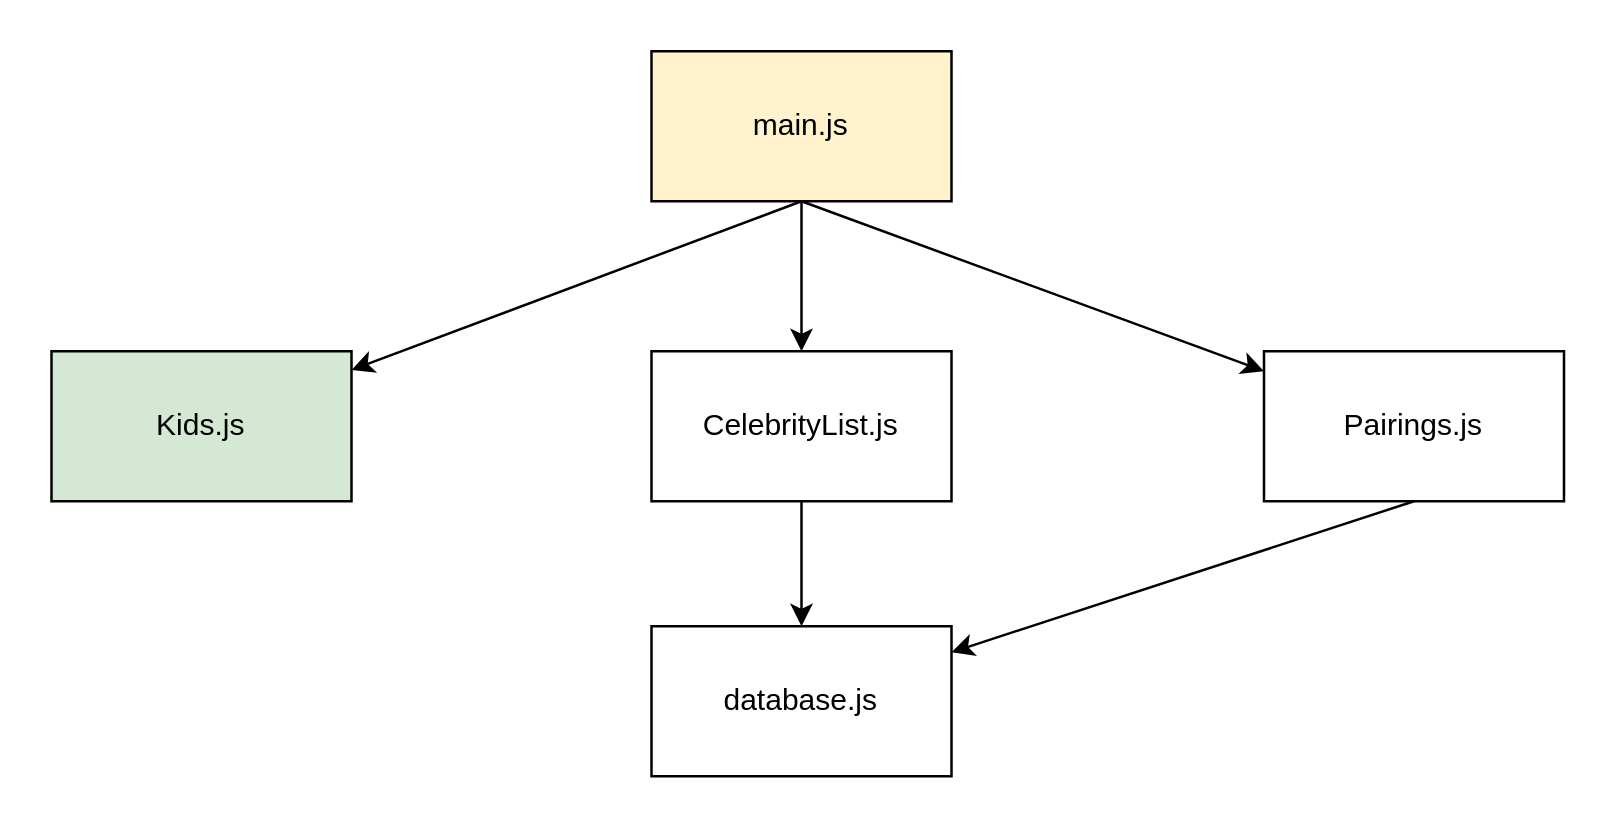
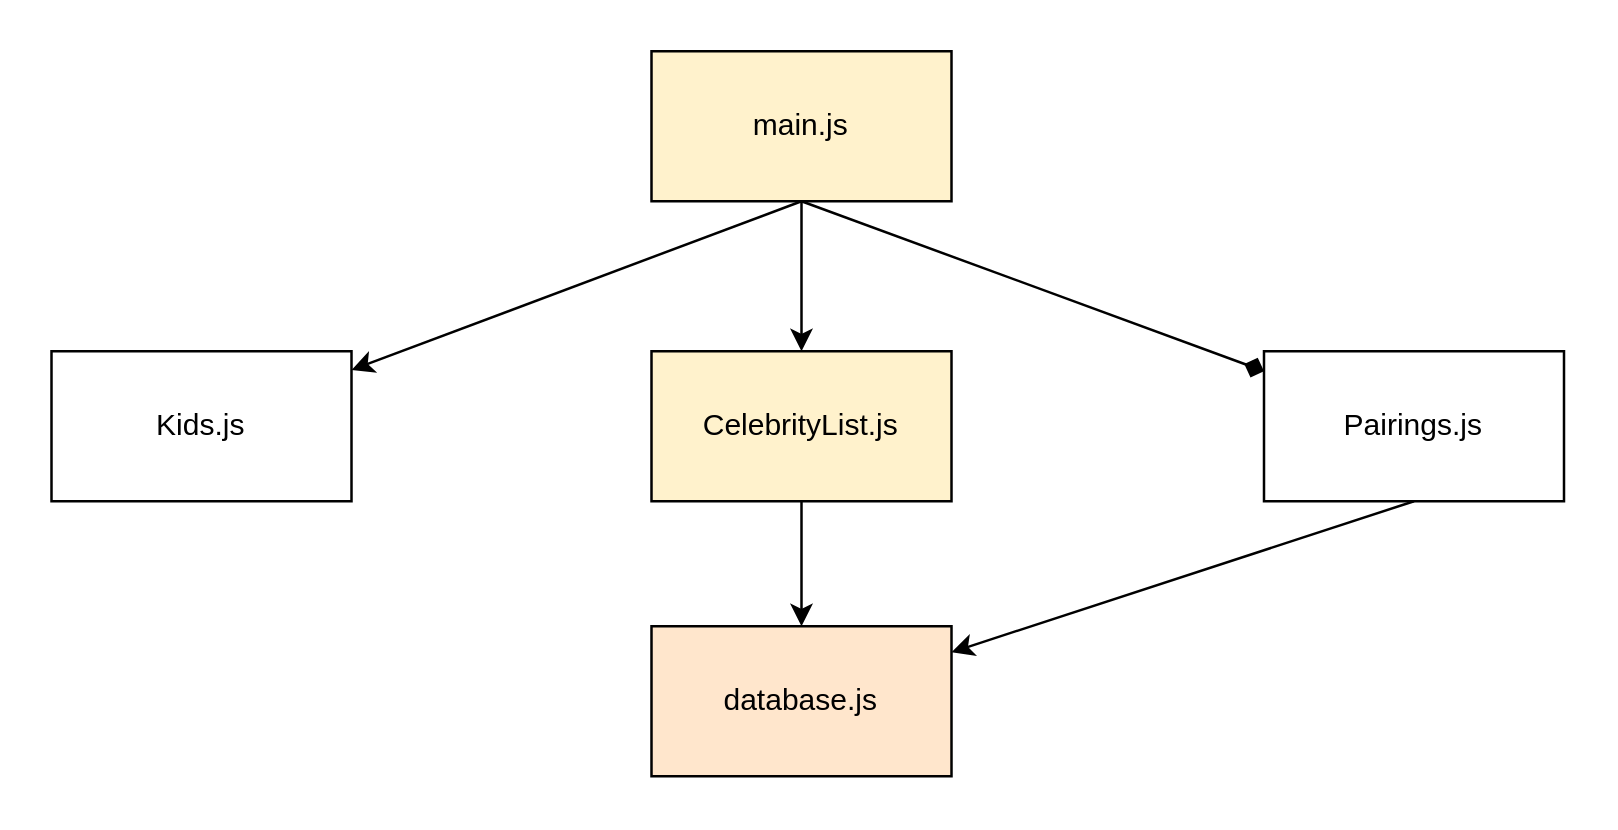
(1245, 364) -> (1244, 364)
(201, 426) -> (201, 426)
(801, 426) -> (801, 426)
(801, 701) -> (801, 701)
